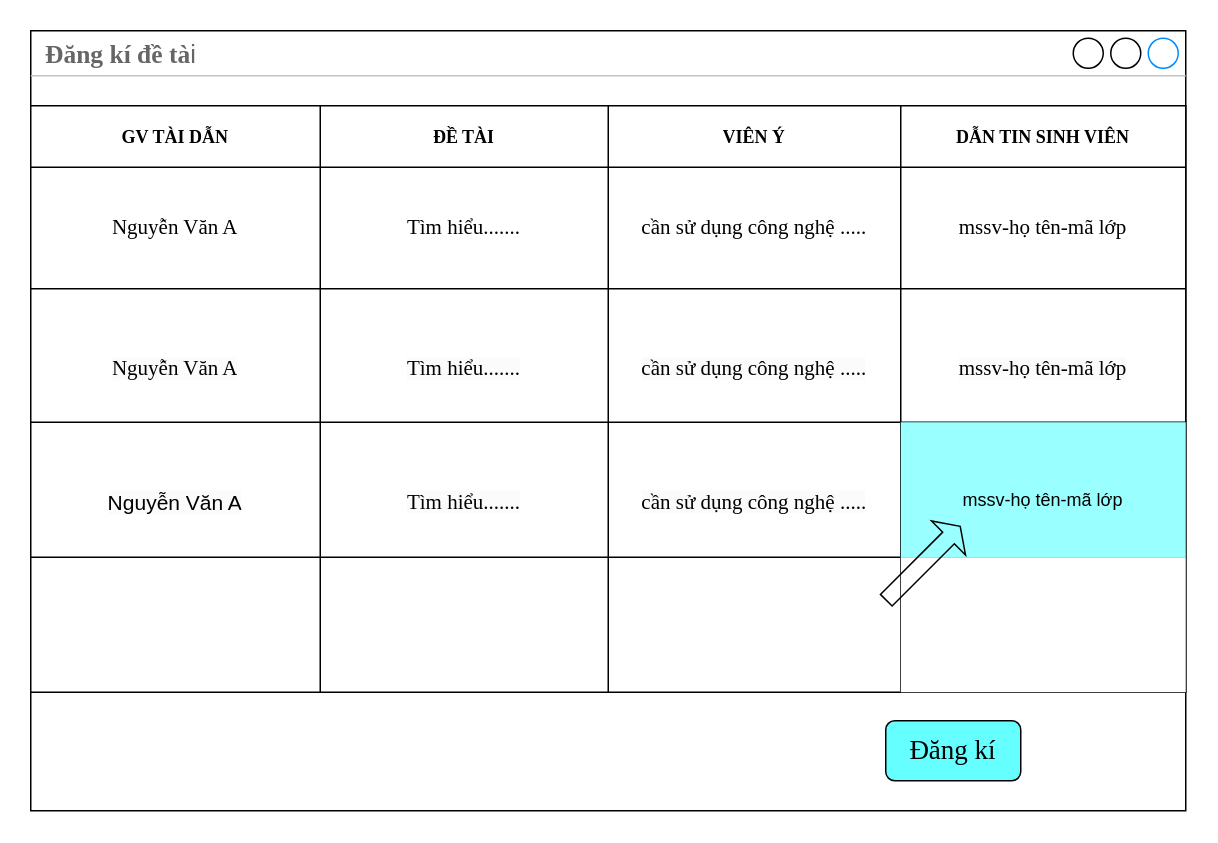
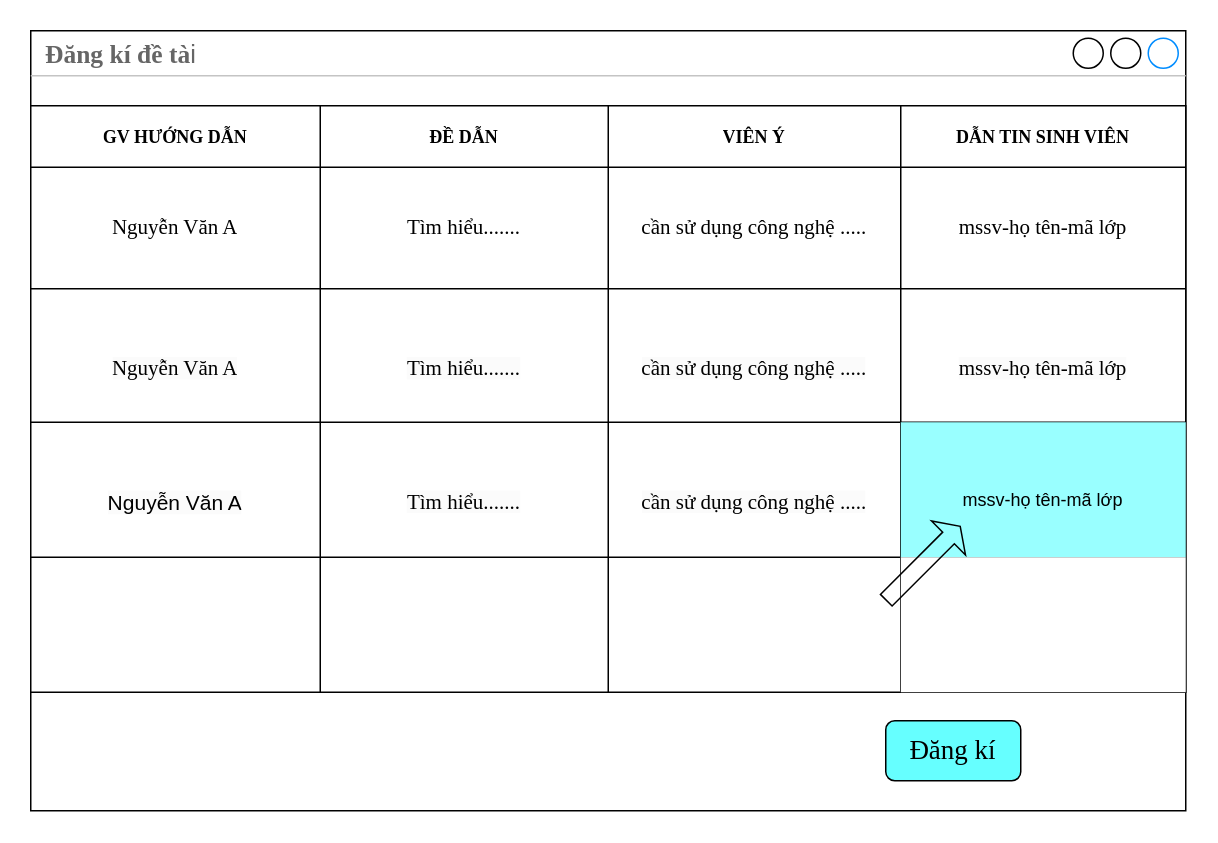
(176, 137) -> (176, 137)
(464, 137) -> (464, 137)
